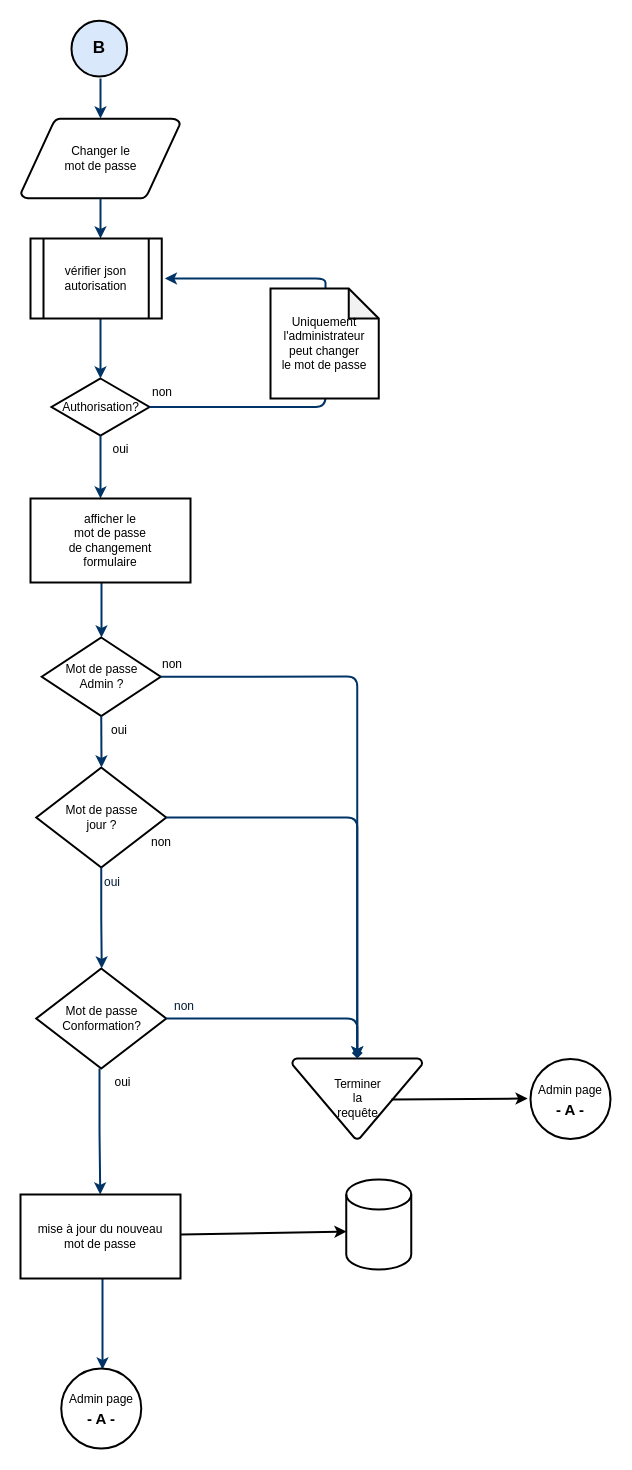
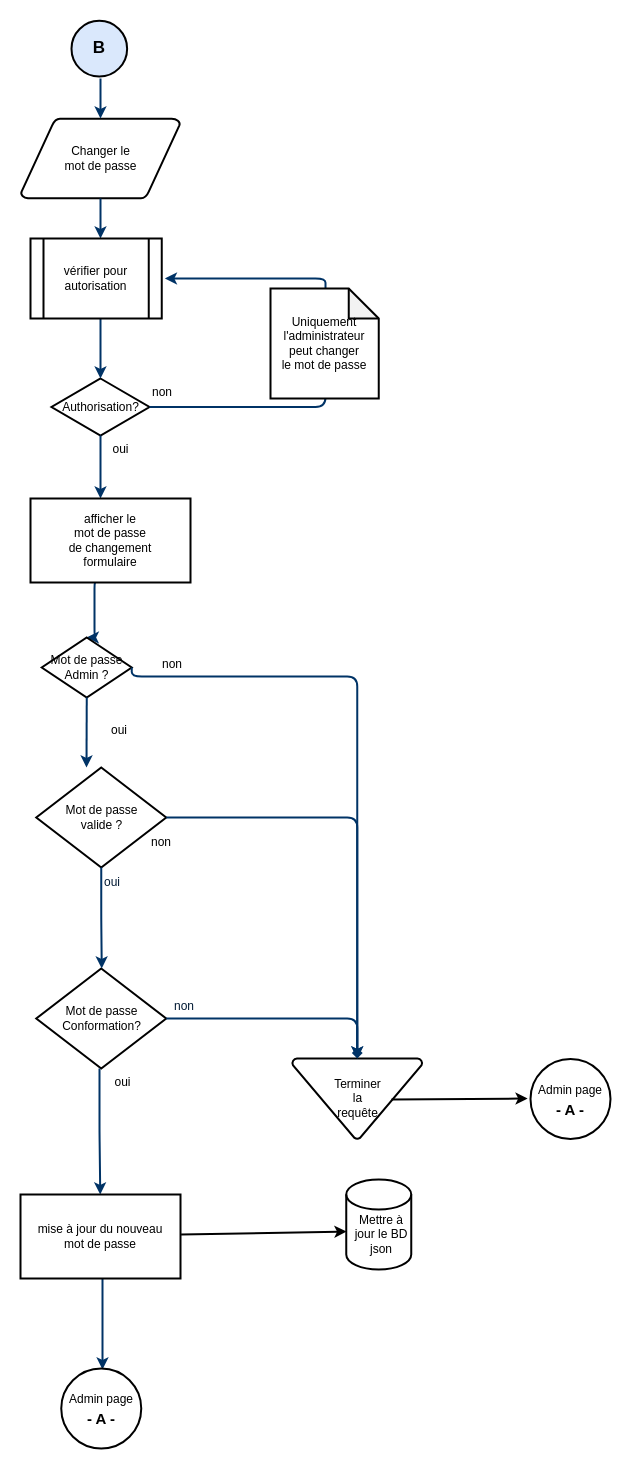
(96, 279) -> (96, 279)
(101, 677) -> (87, 668)
(102, 818) -> (102, 818)
none -> (381, 1235)
